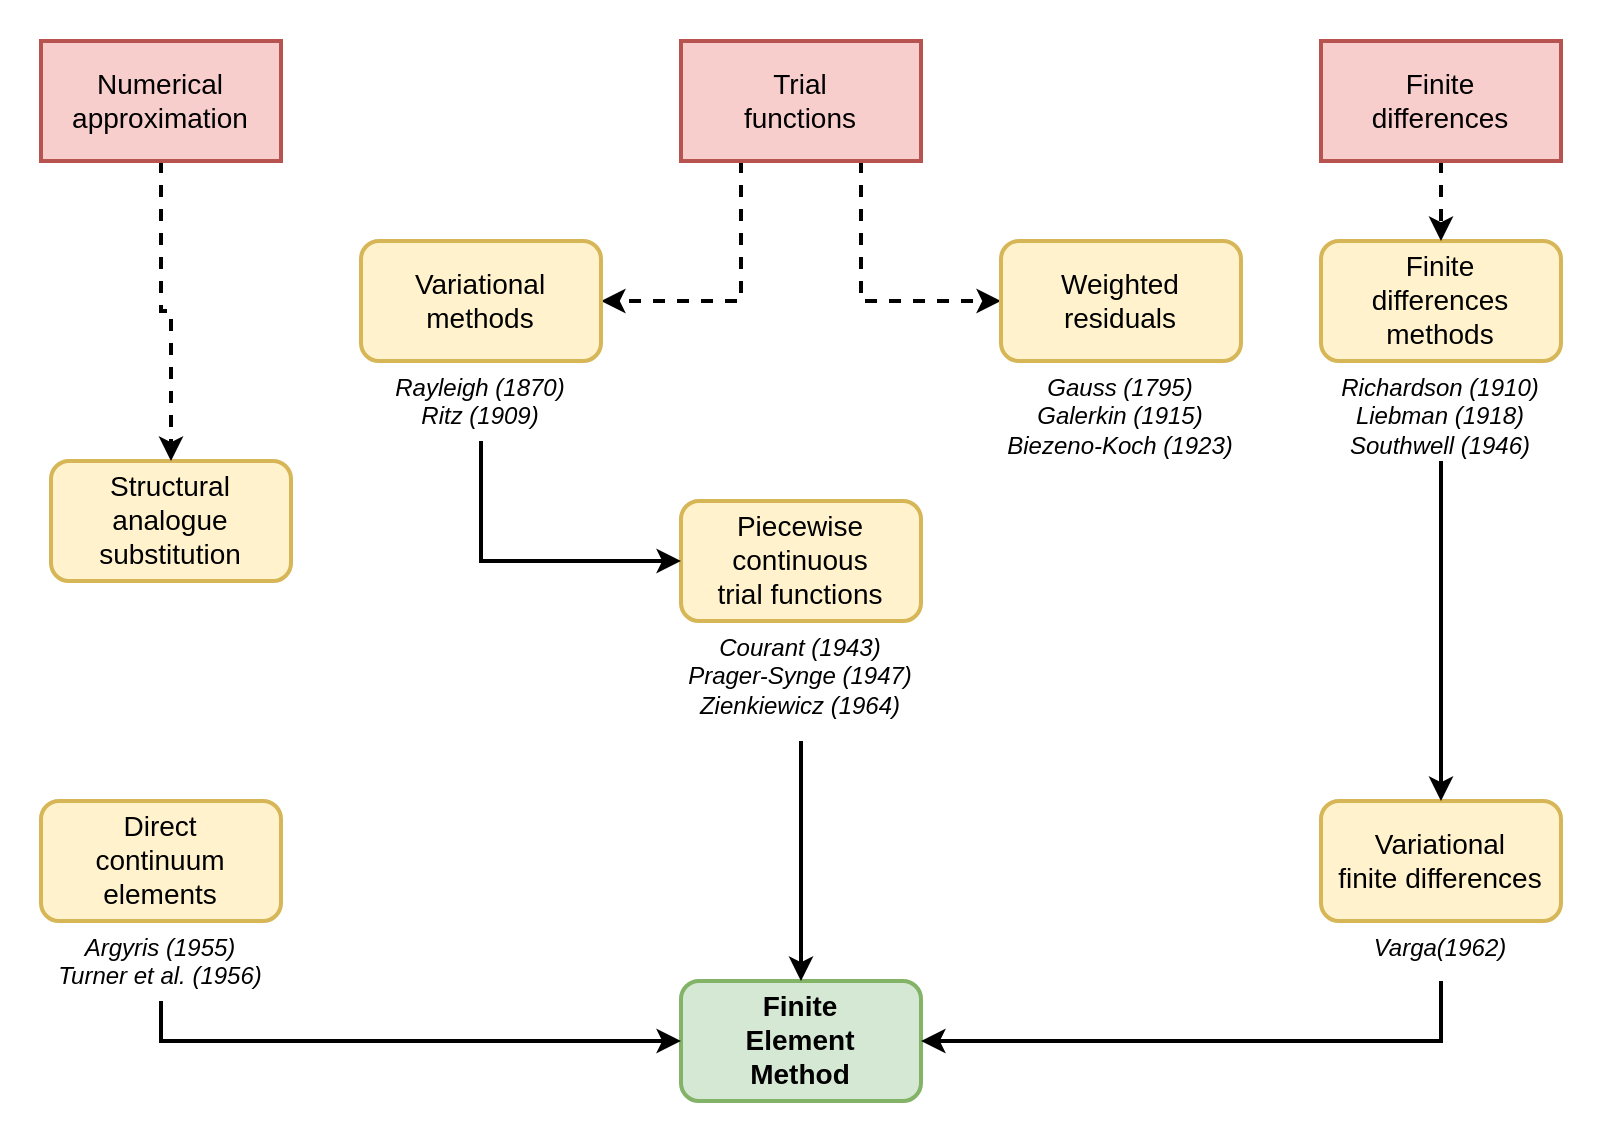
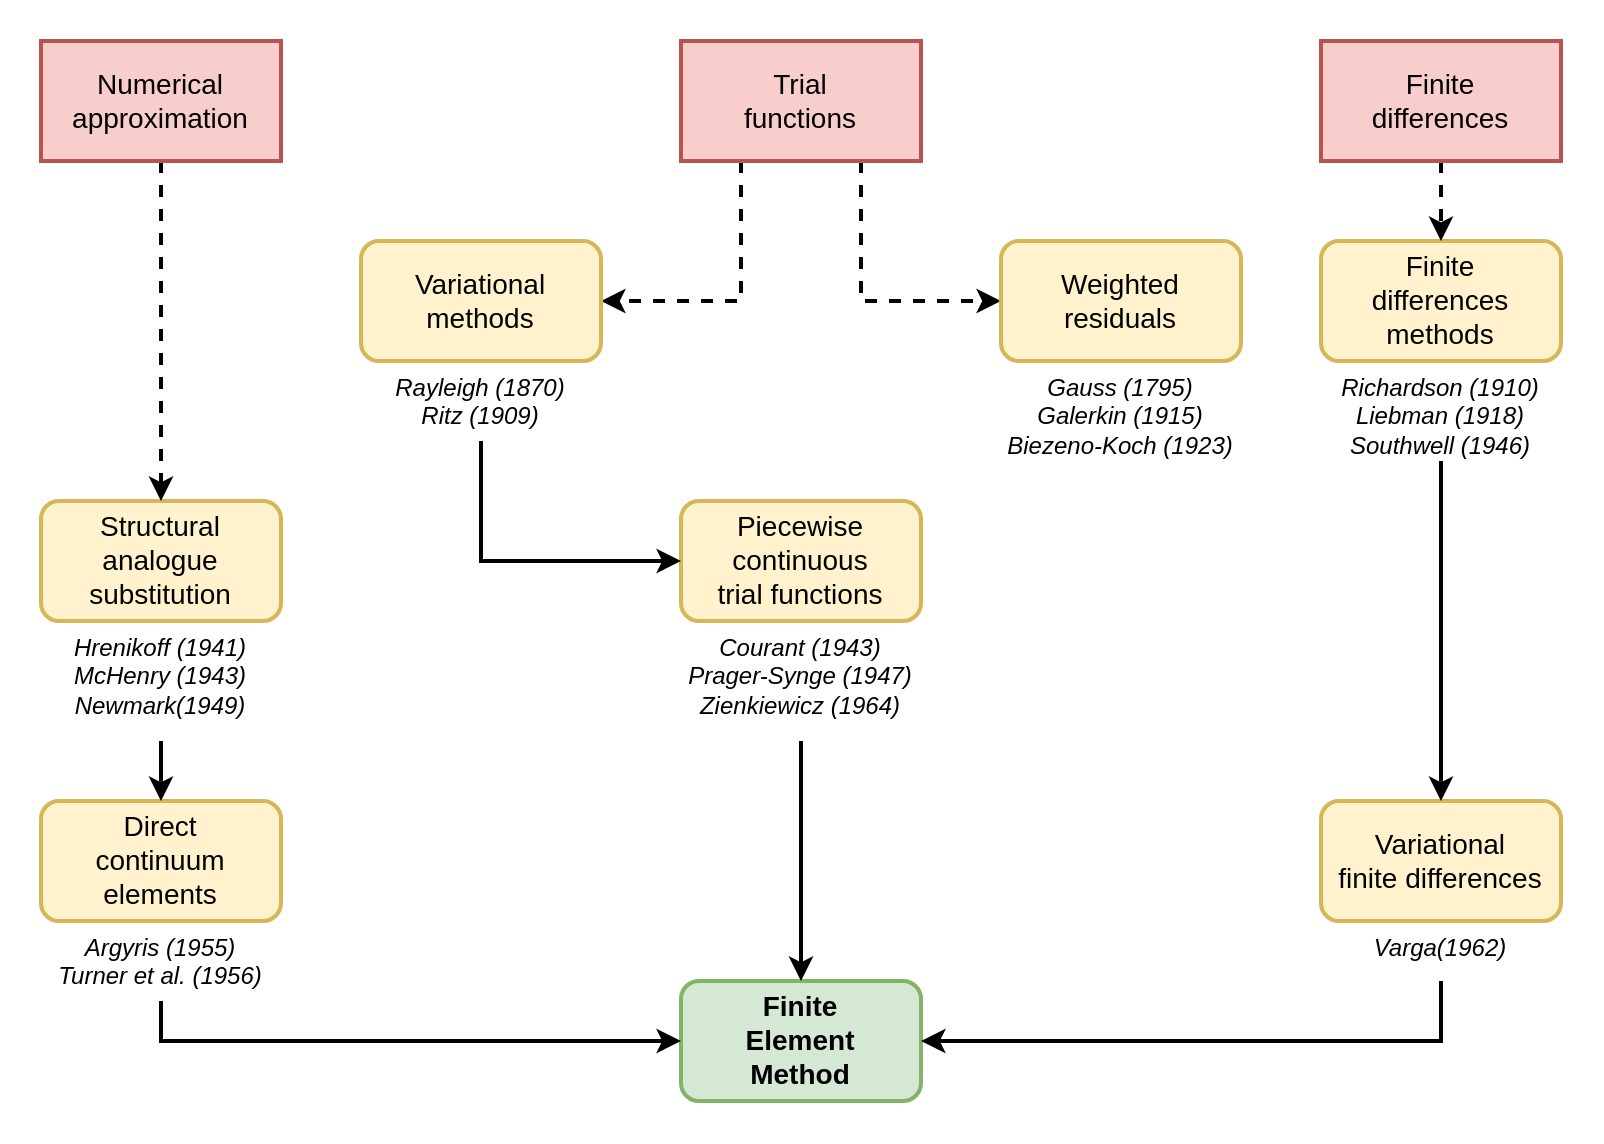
(171, 521) -> (161, 561)
none -> (161, 681)
none -> (161, 762)
